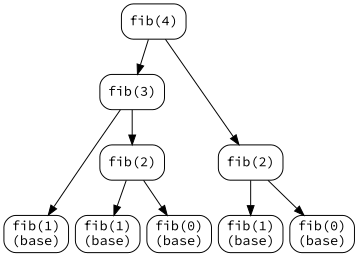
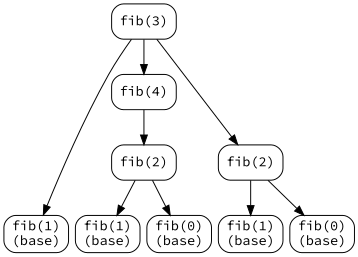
(144, 52) -> (144, 52)
